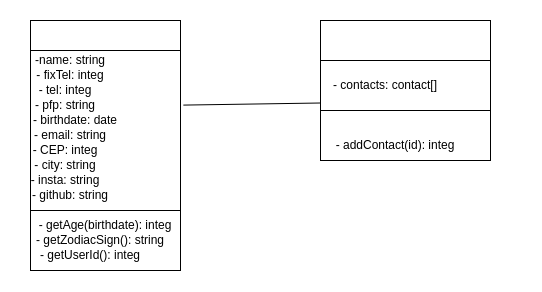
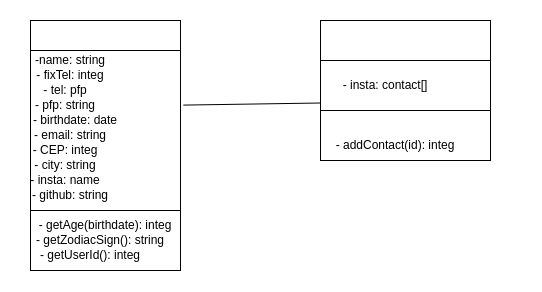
(386, 86) -> (386, 86)
(66, 91) -> (66, 91)
(66, 181) -> (66, 181)
